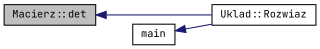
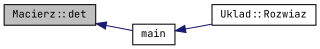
(159, 15) -> (119, 28)
